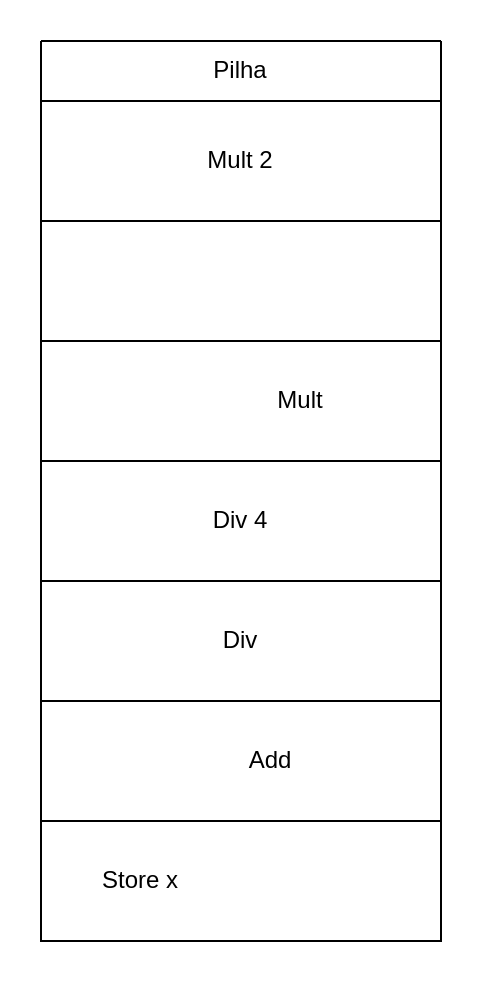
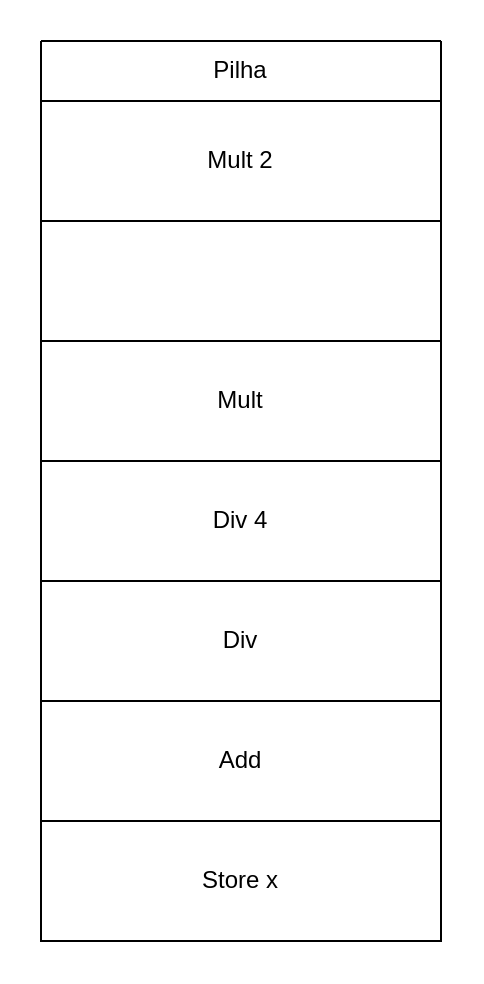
(301, 401) -> (241, 401)
(271, 761) -> (241, 761)
(141, 881) -> (241, 881)
